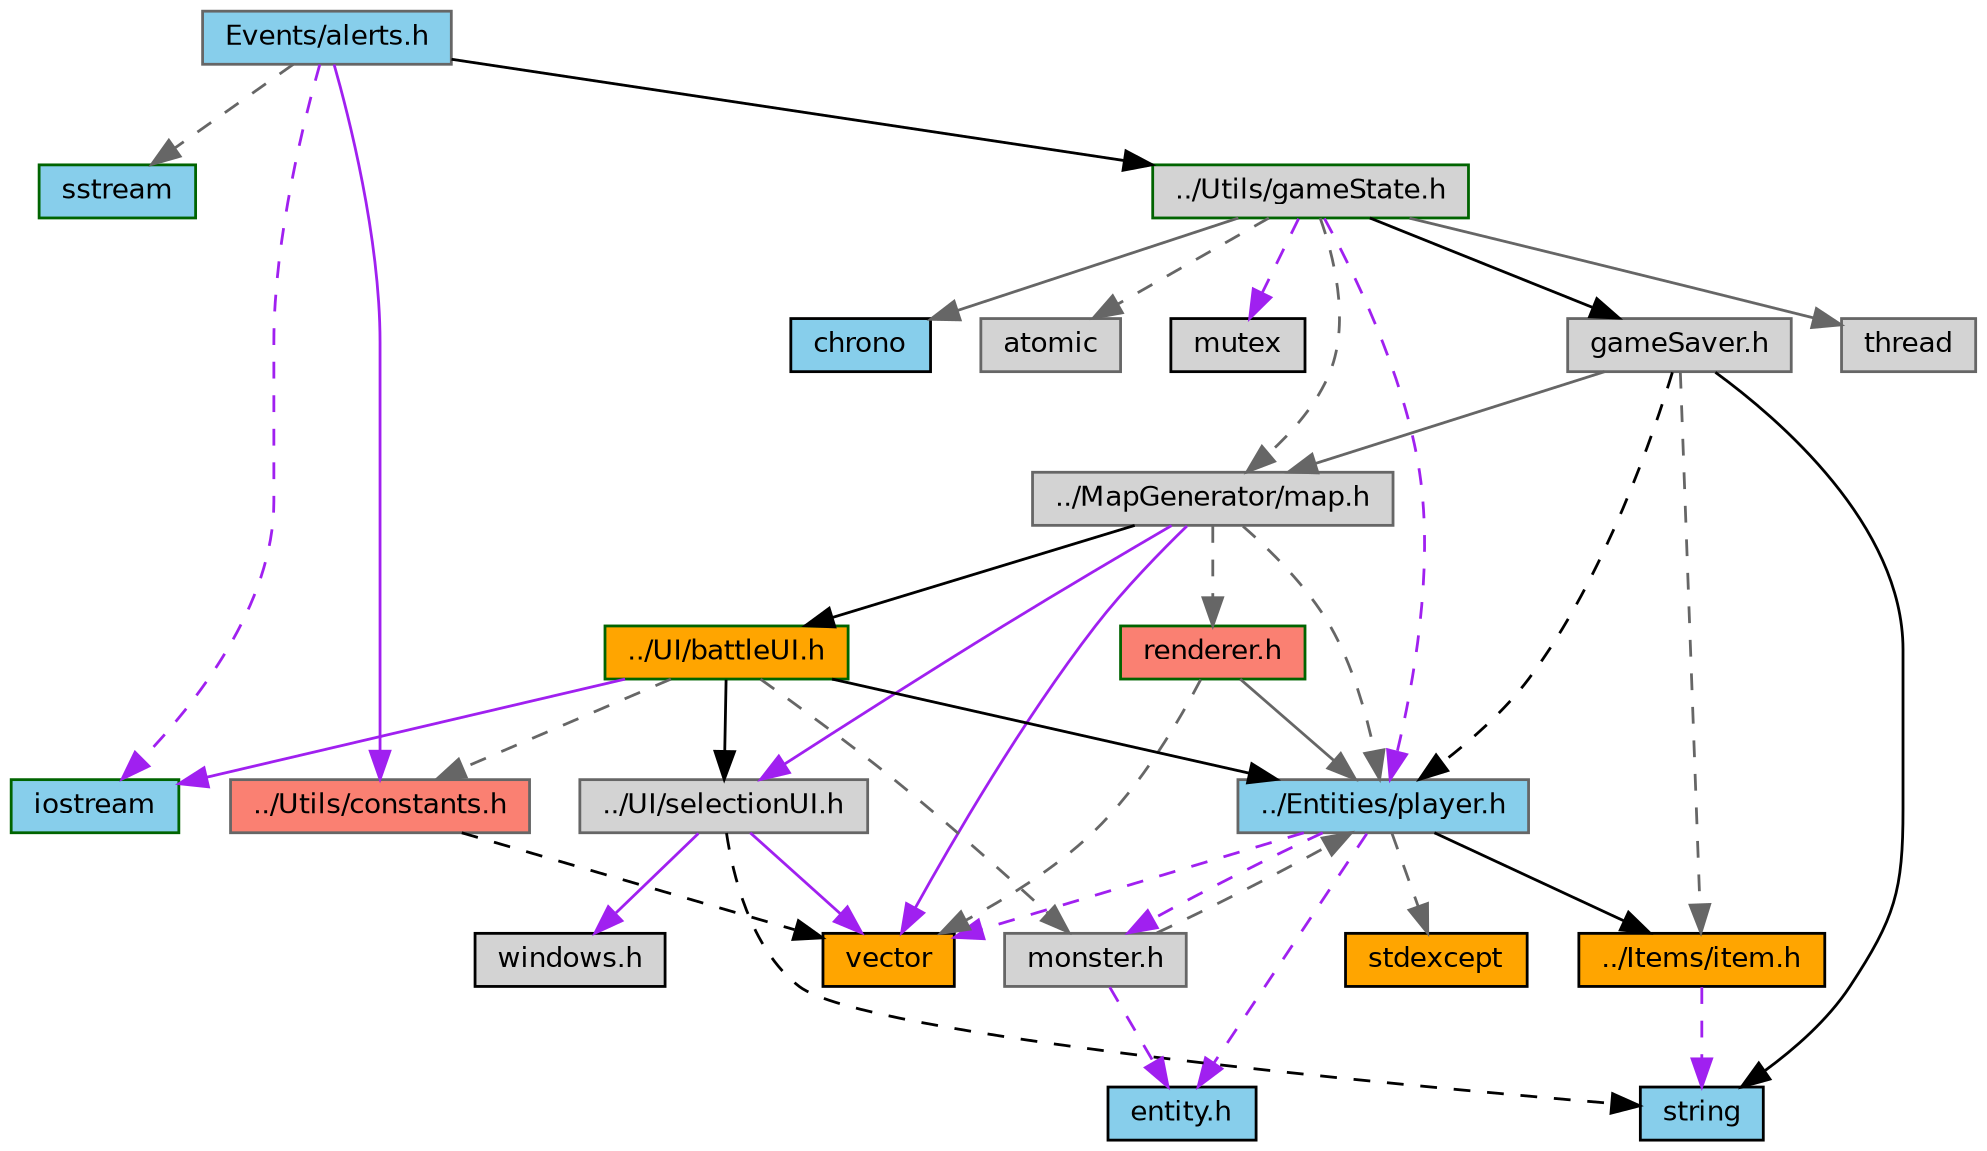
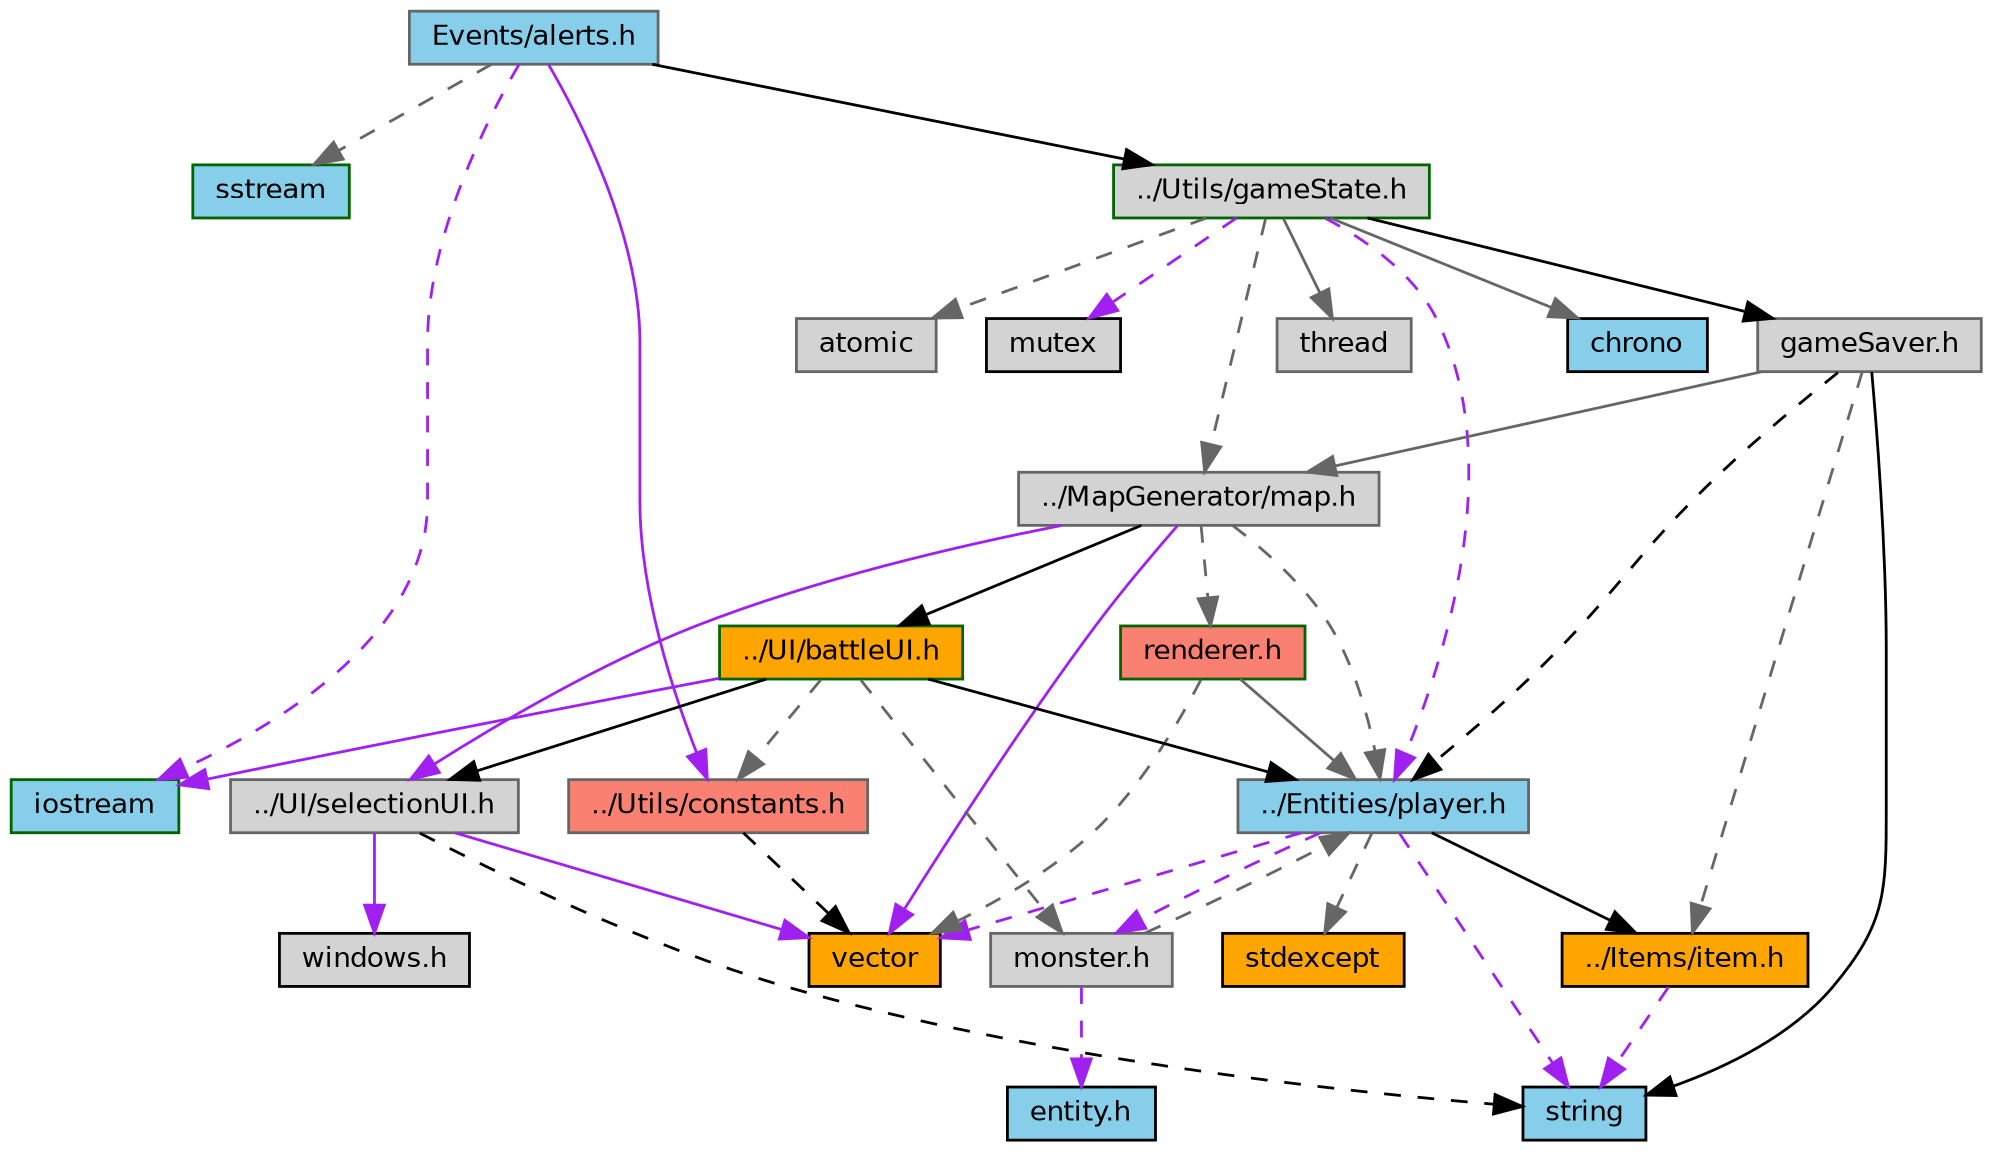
(1290, 948) -> (1476, 948)
